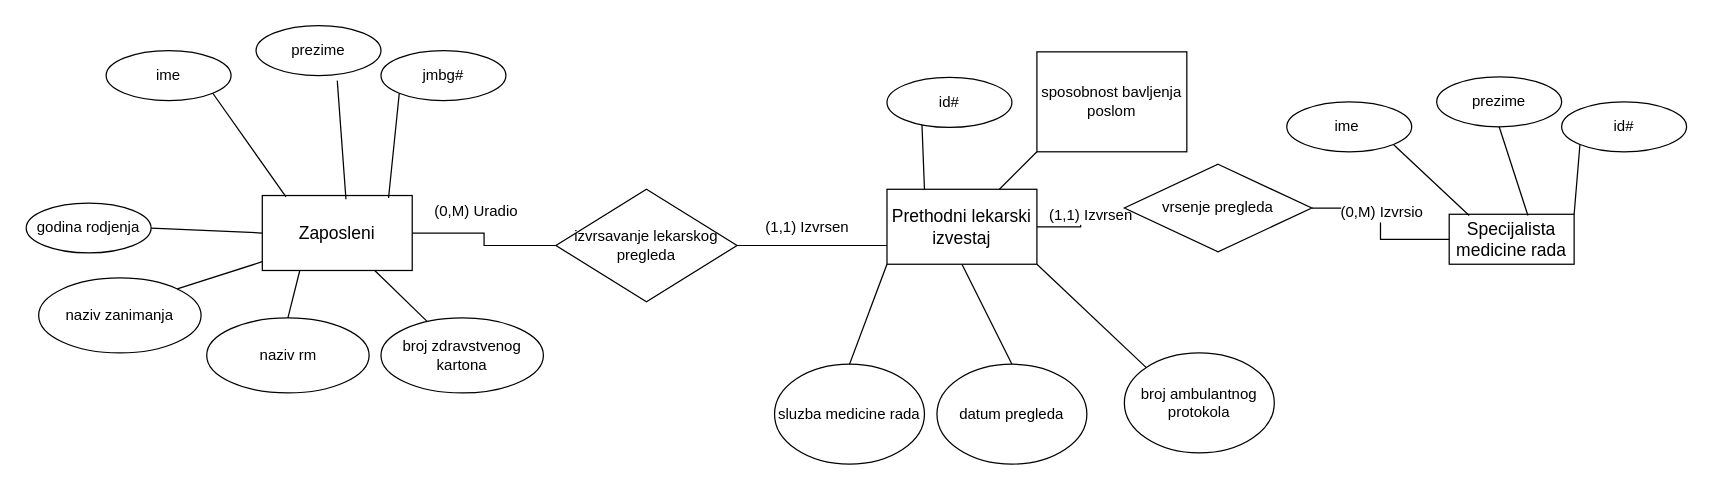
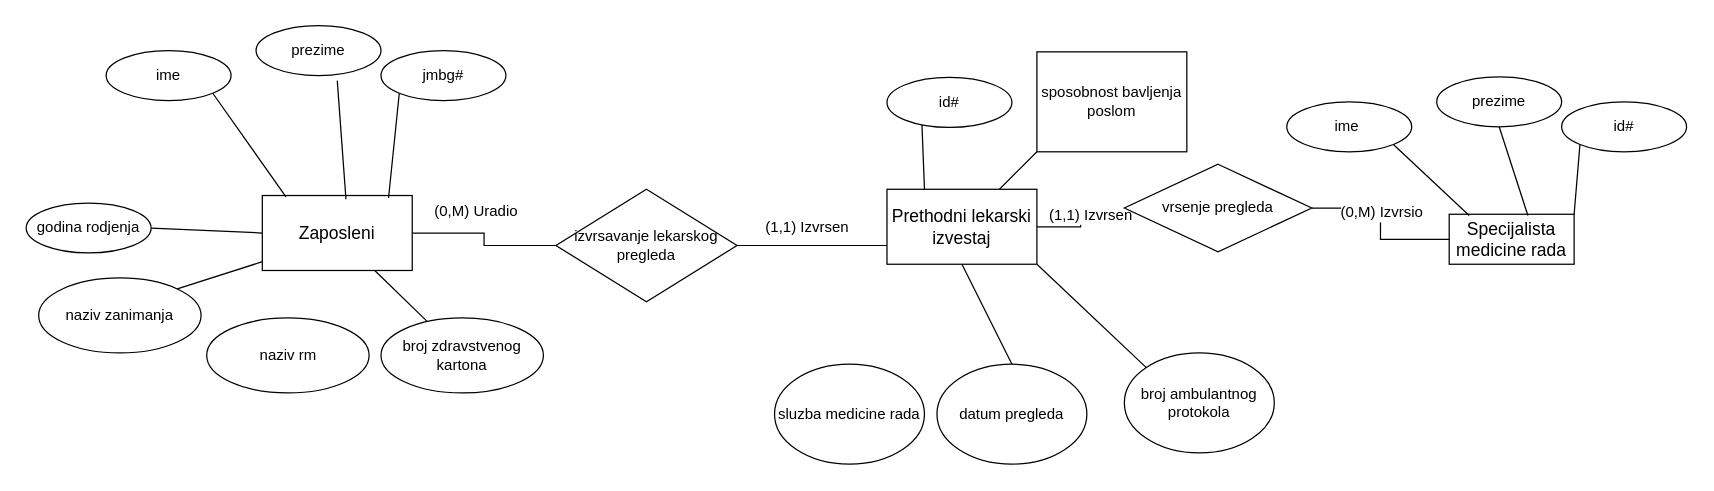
(293, 294) -> none
(868, 314) -> none
